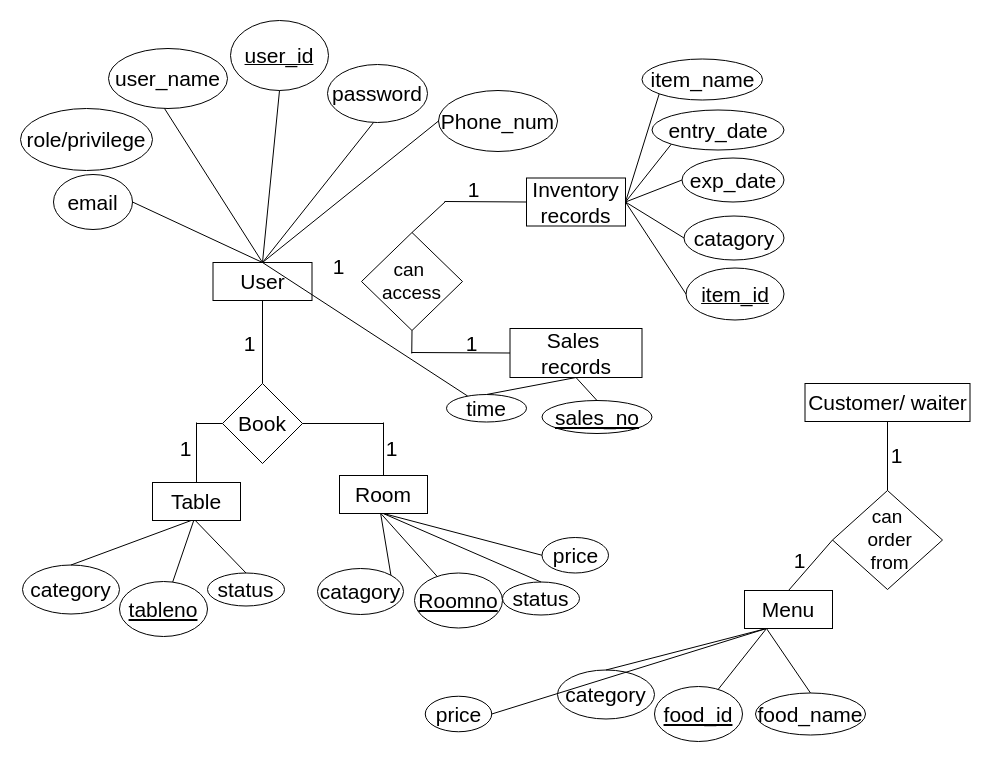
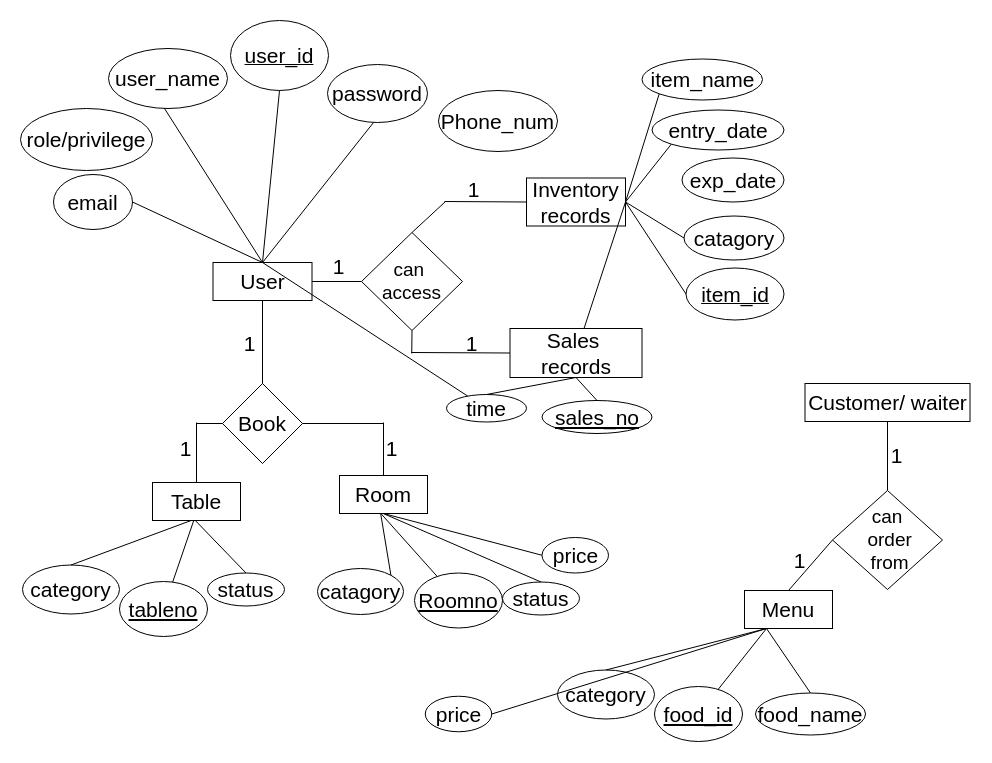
(352, 190) -> none
(656, 190) -> (604, 267)
none -> (336, 282)
